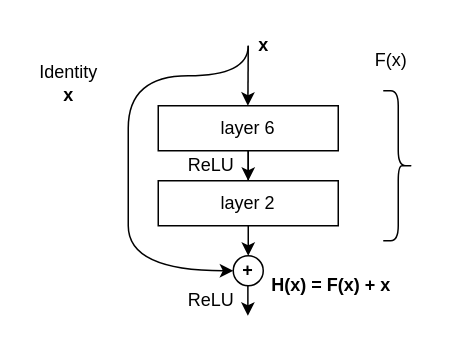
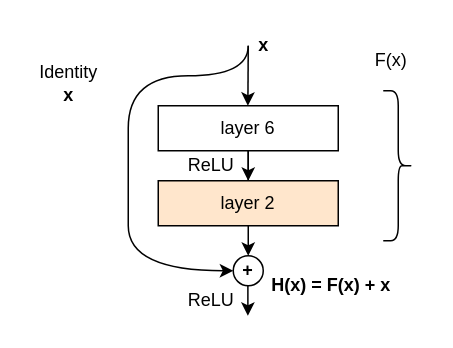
(248, 203) -> (248, 203)
